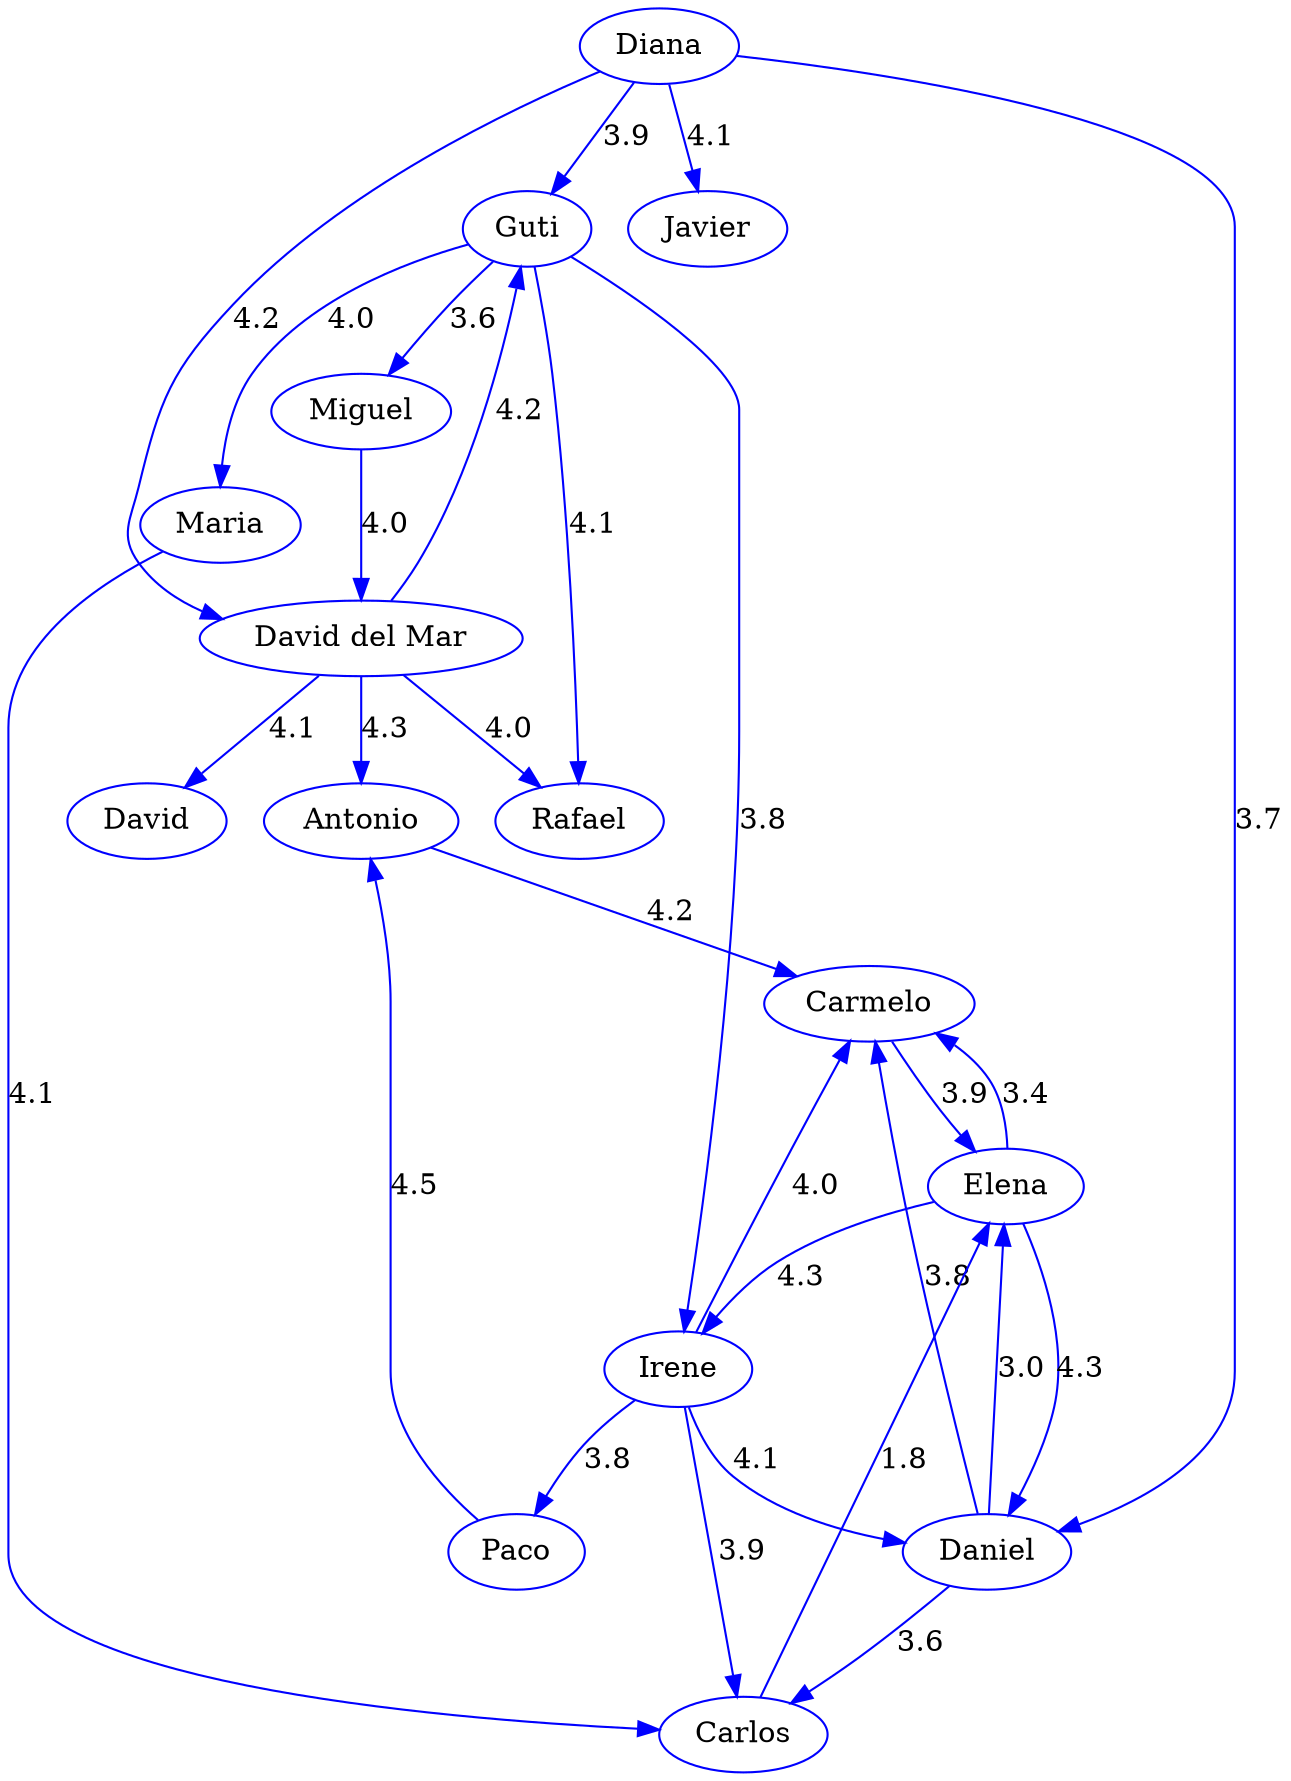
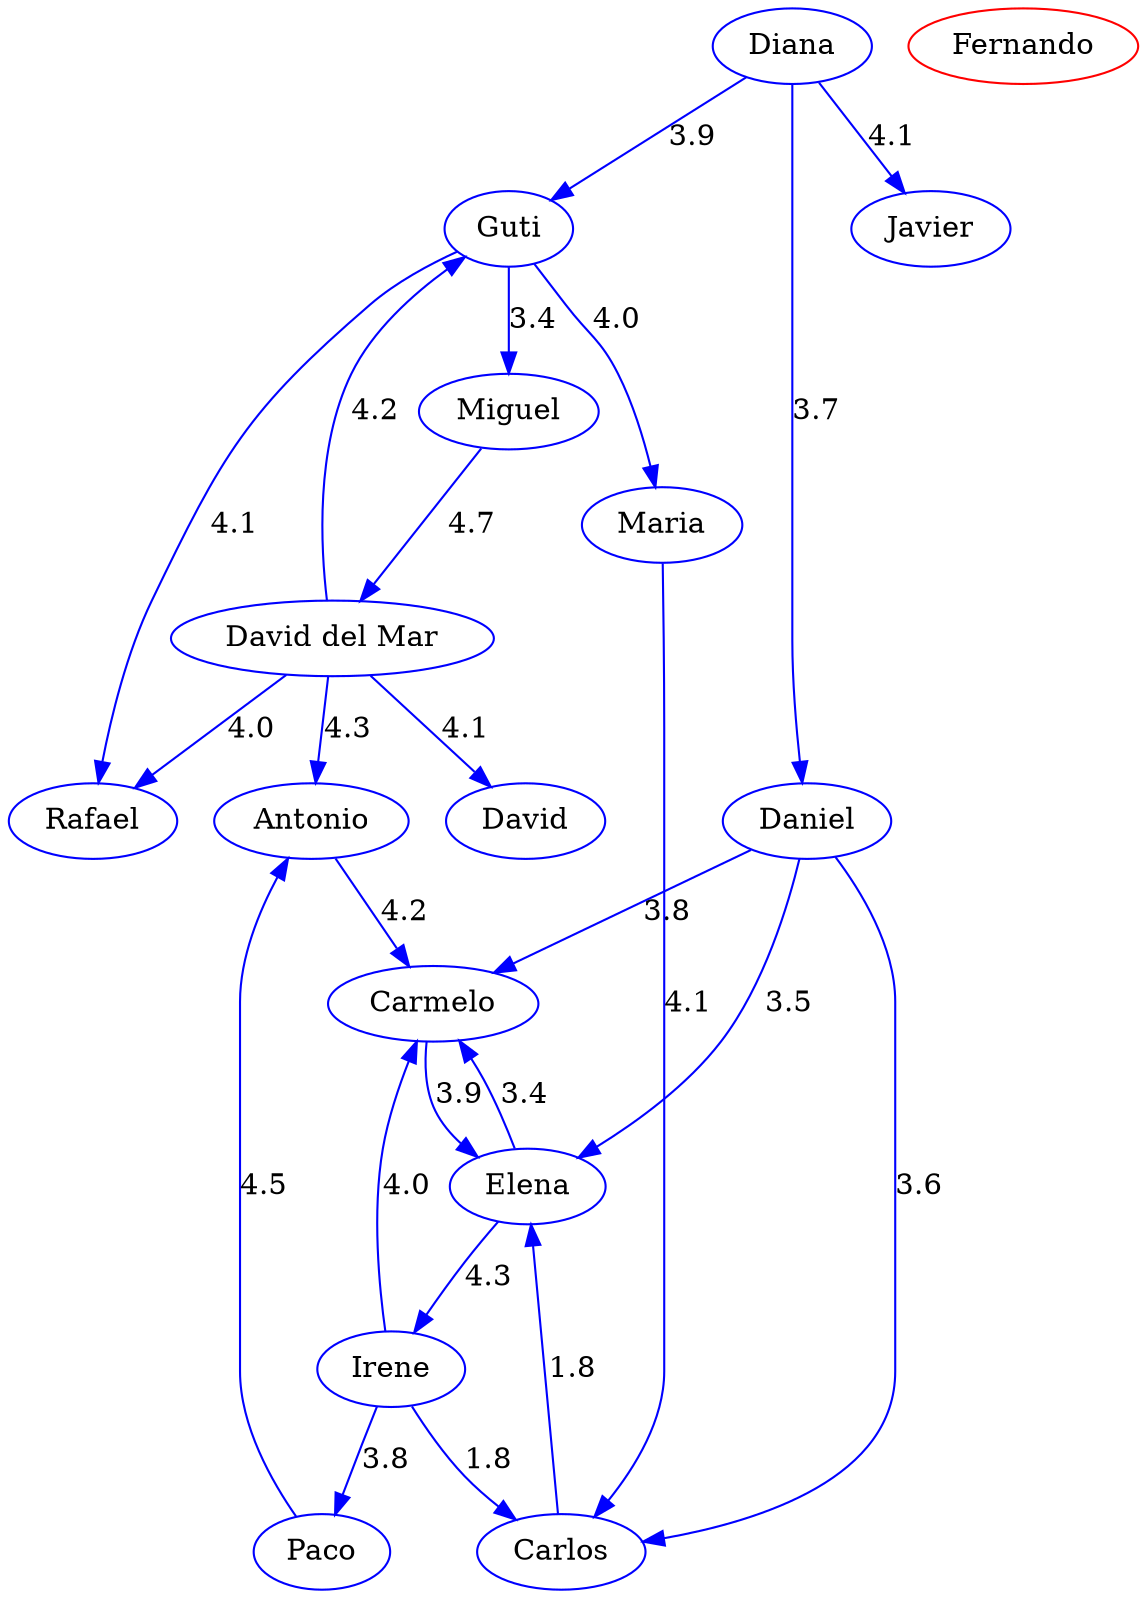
none -> (1023, 46)
(258, 281) -> none
(474, 320) -> (533, 320)
(385, 525) -> (472, 525)
(739, 745) -> none
(1058, 1361) -> none
(1022, 1369) -> (789, 1004)
(767, 1499) -> none
(742, 1552) -> (489, 1461)
